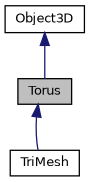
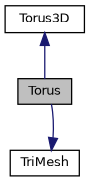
(45, 19) -> (45, 19)
(36, 134) -> (53, 121)
